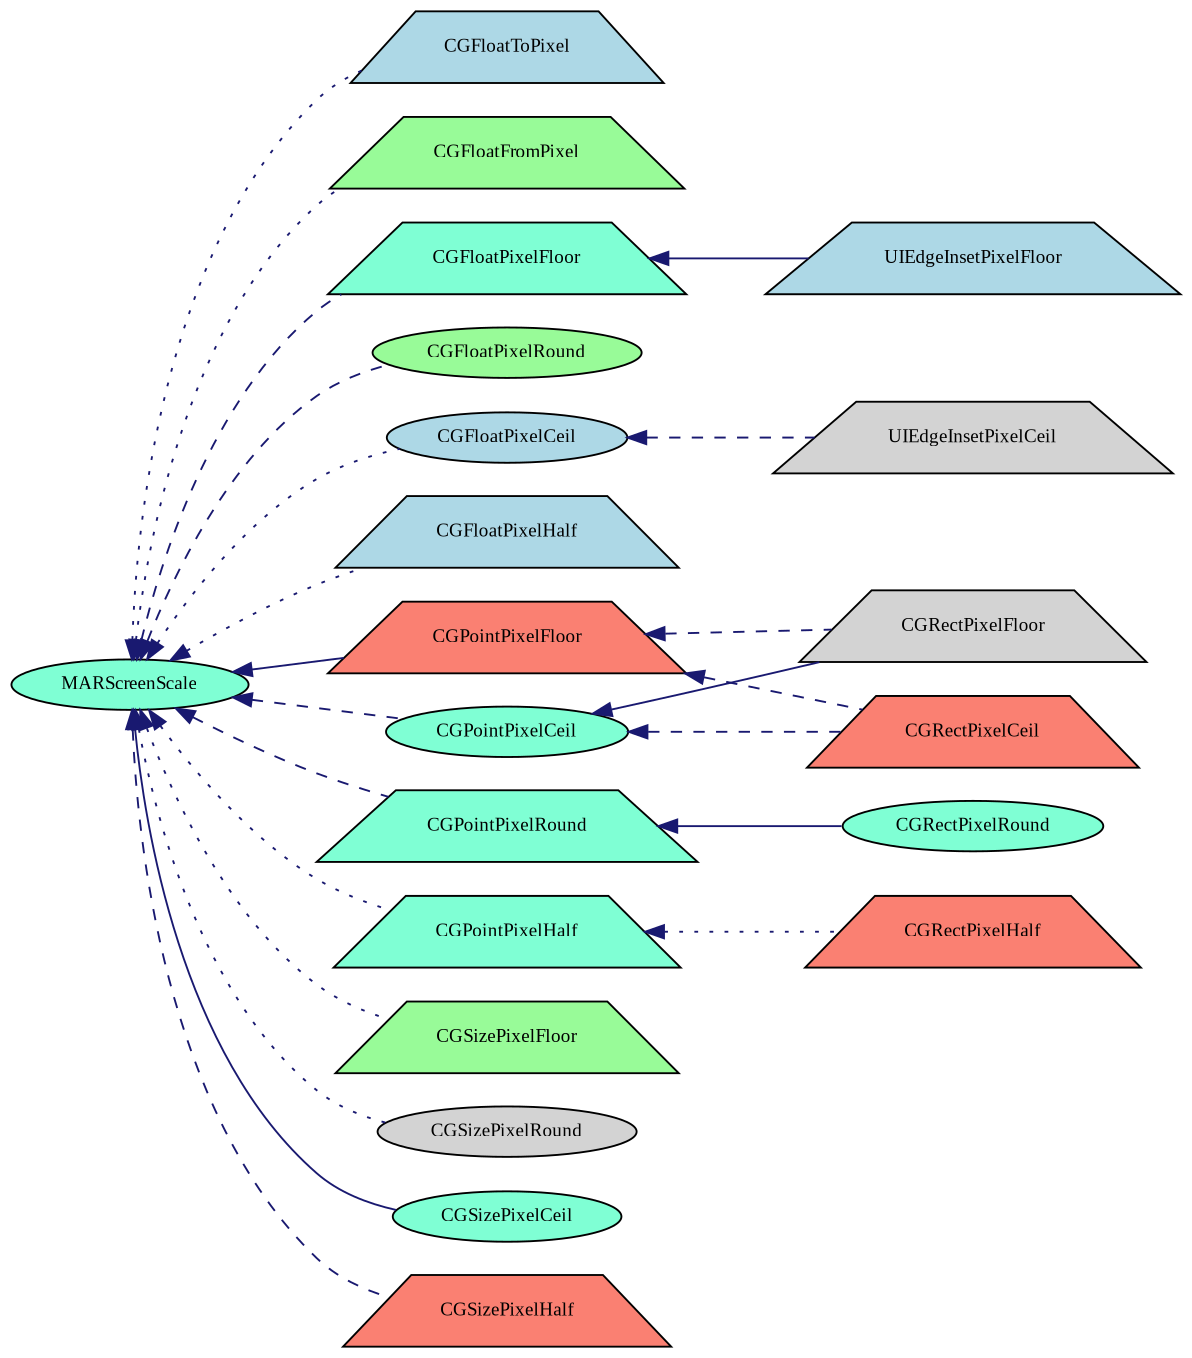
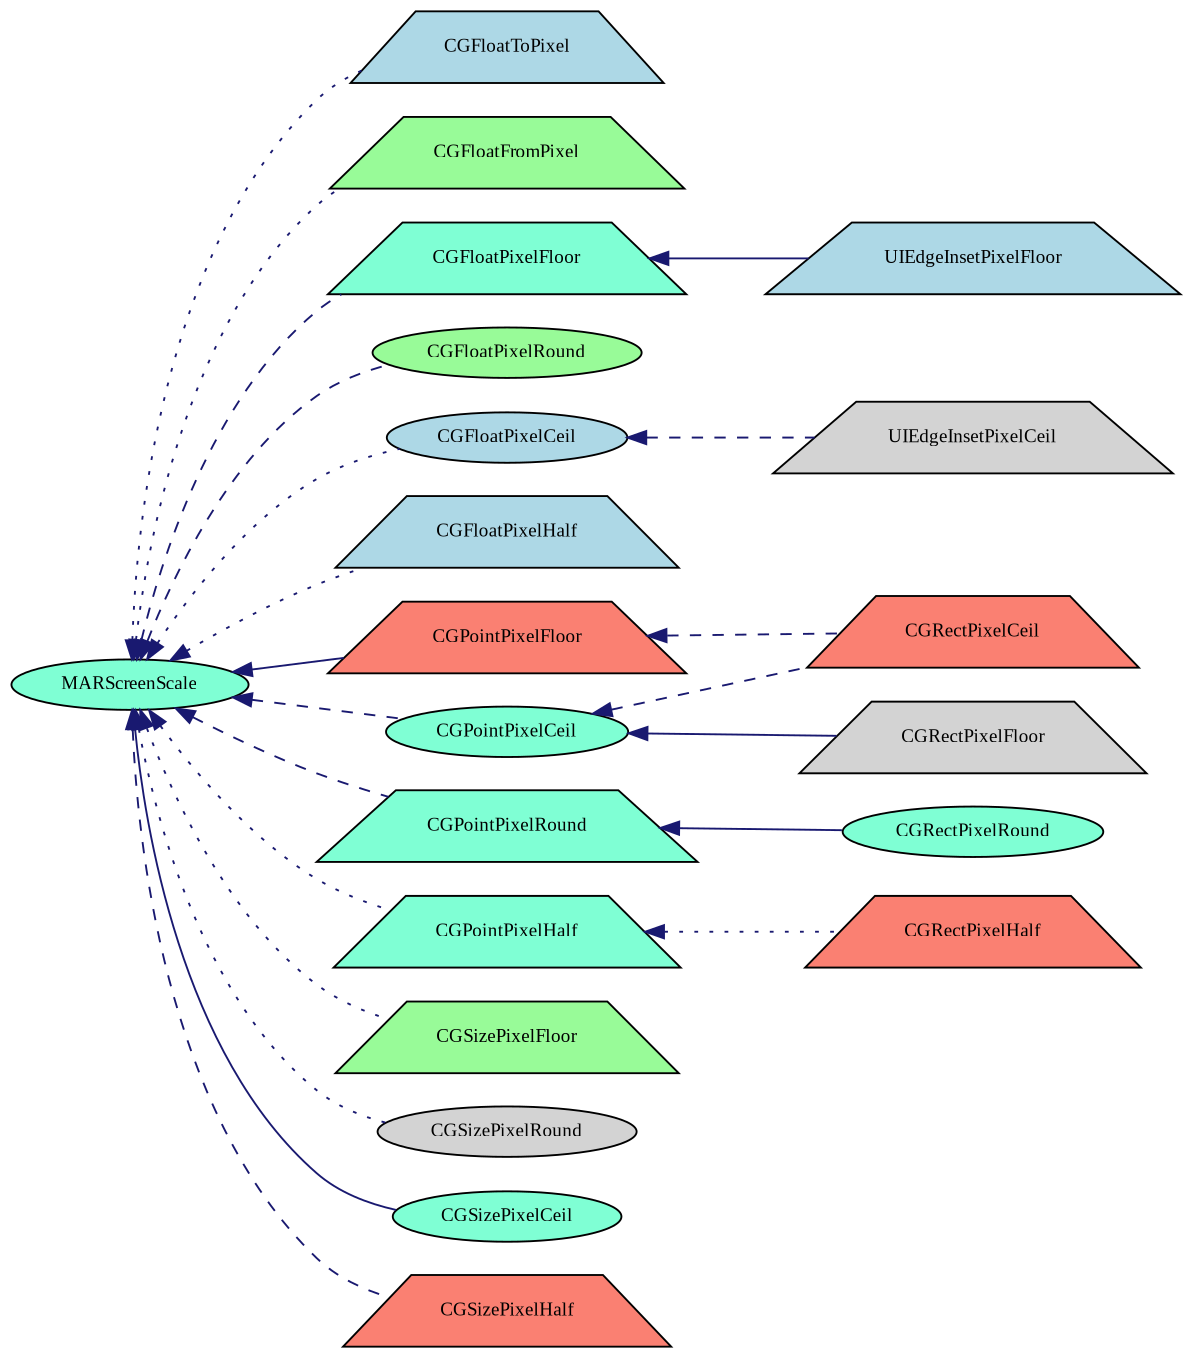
(748, 632) -> none
